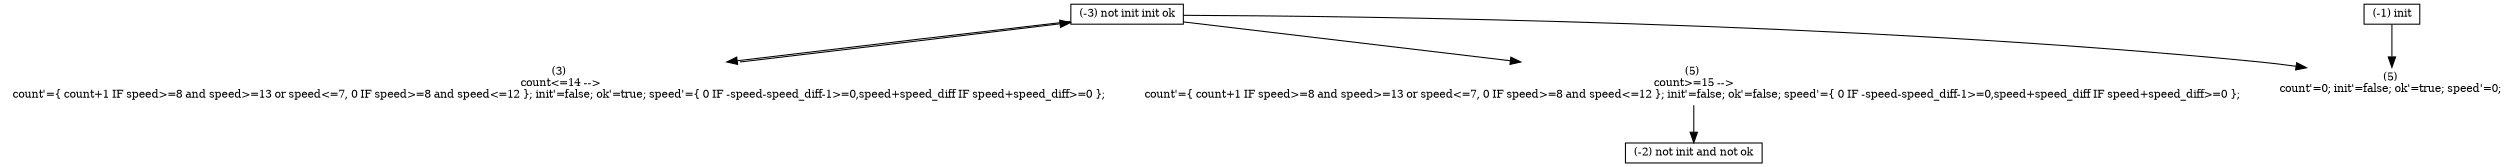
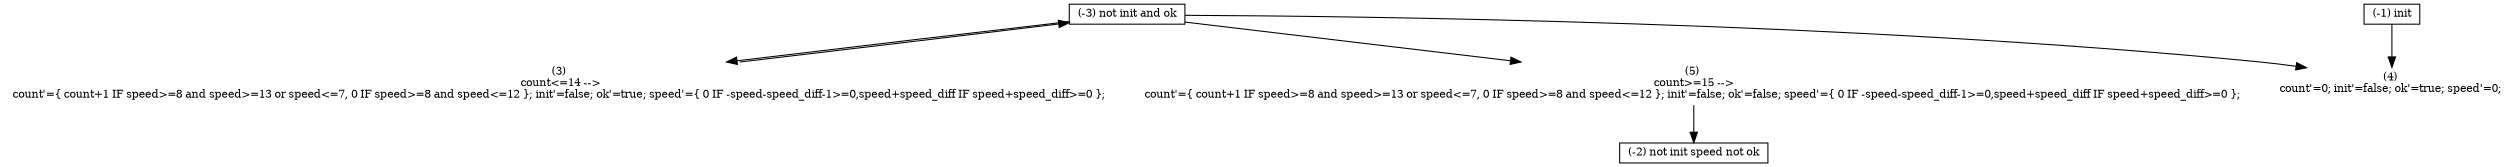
(1127, 14) -> (1127, 14)
(2392, 84) -> (2392, 84)
(1694, 153) -> (1694, 153)
